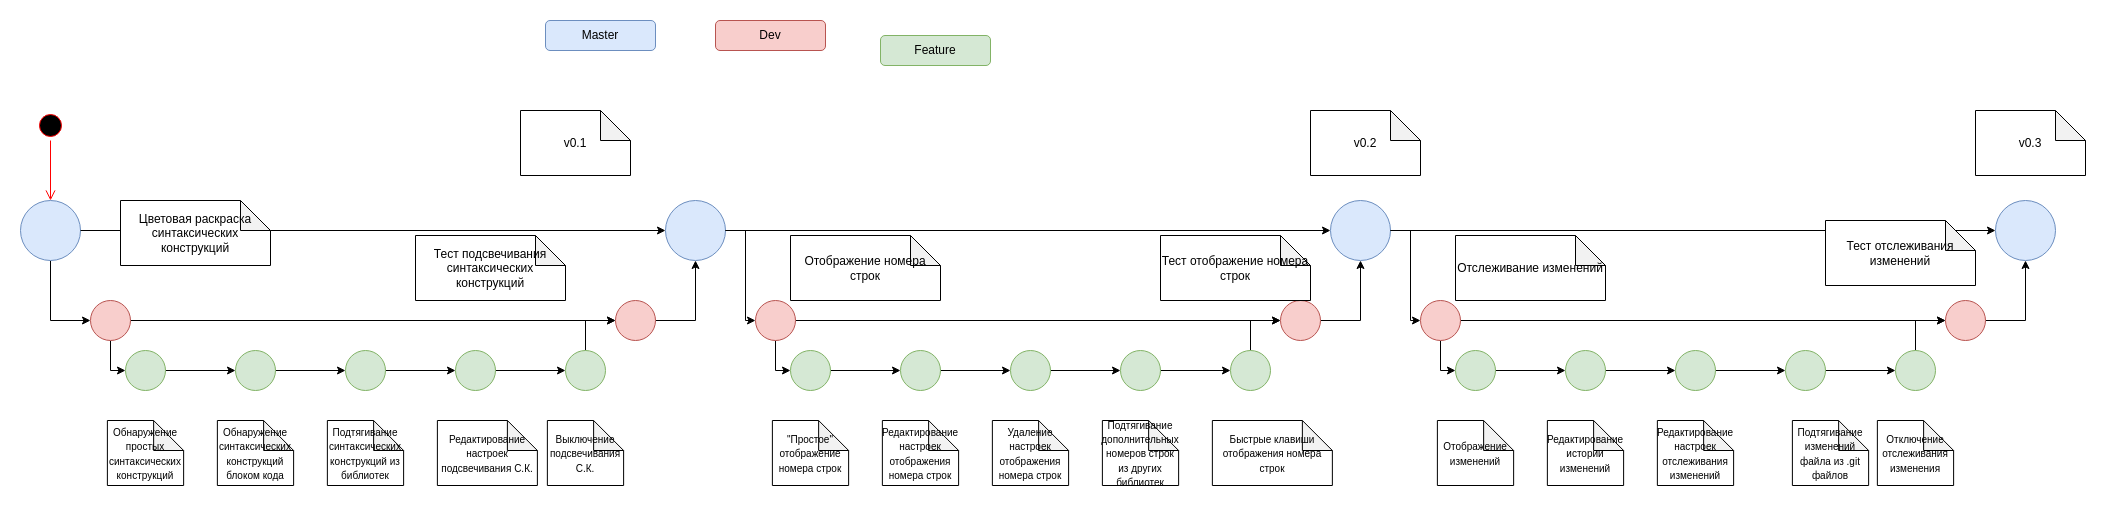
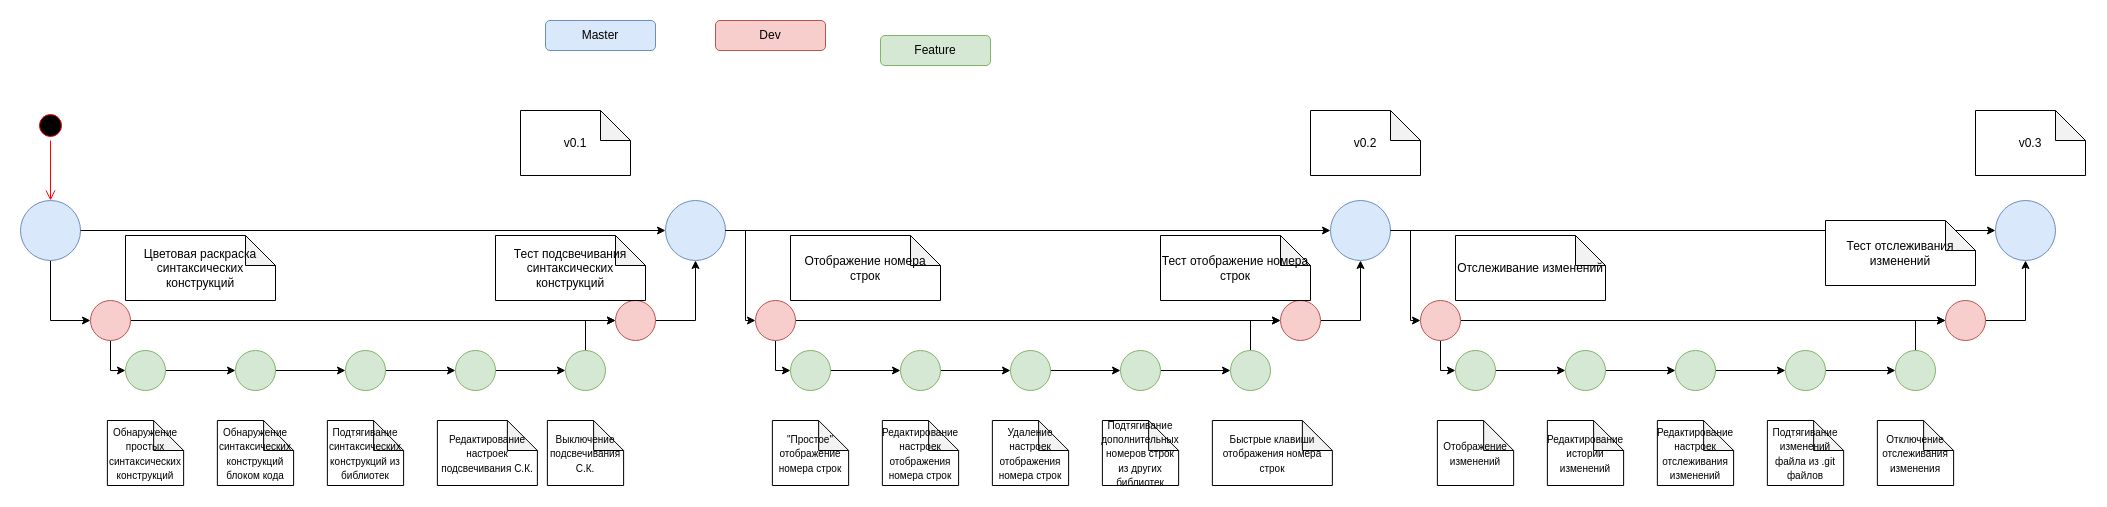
(196, 233) -> (201, 268)
(491, 268) -> (571, 268)
(1831, 453) -> (1806, 453)
